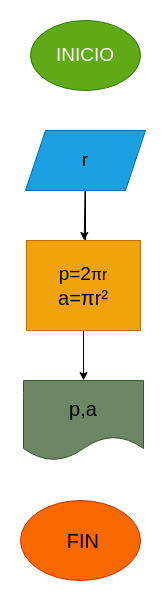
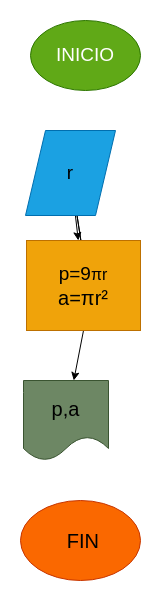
(86, 161) -> (71, 173)
(84, 286) -> (84, 286)
(84, 421) -> (66, 421)
